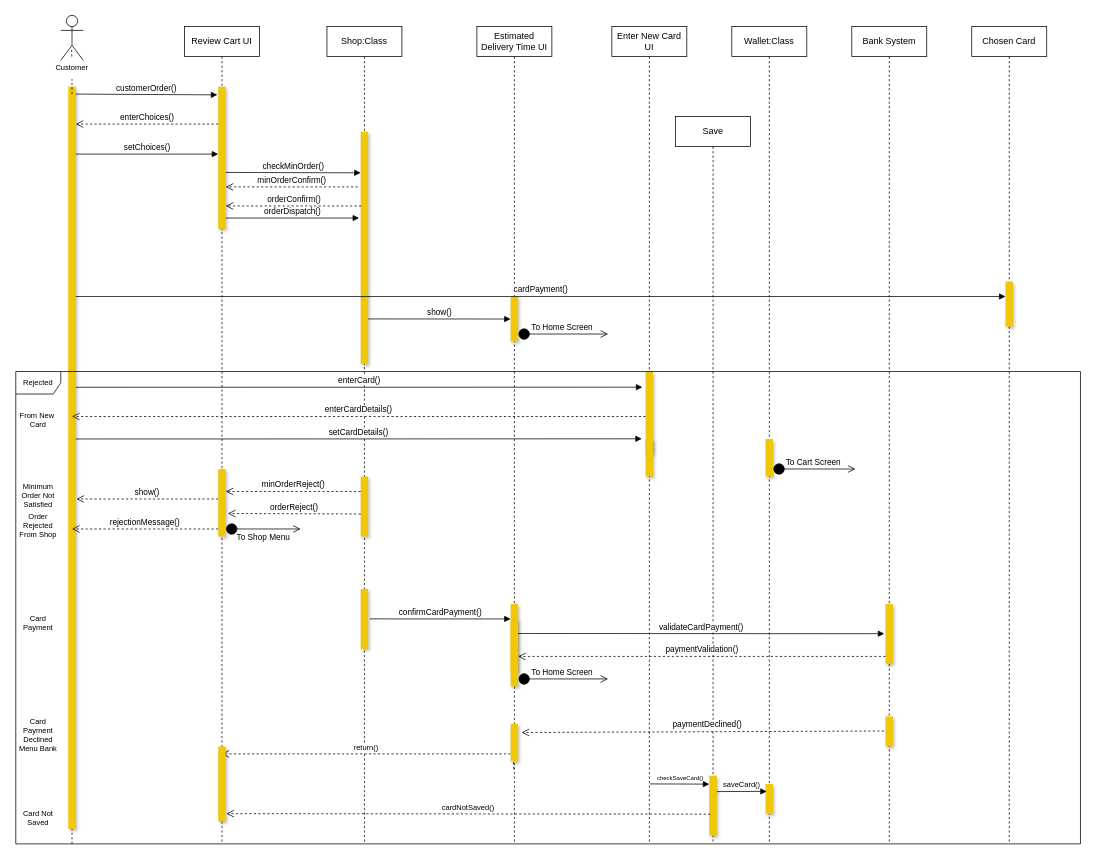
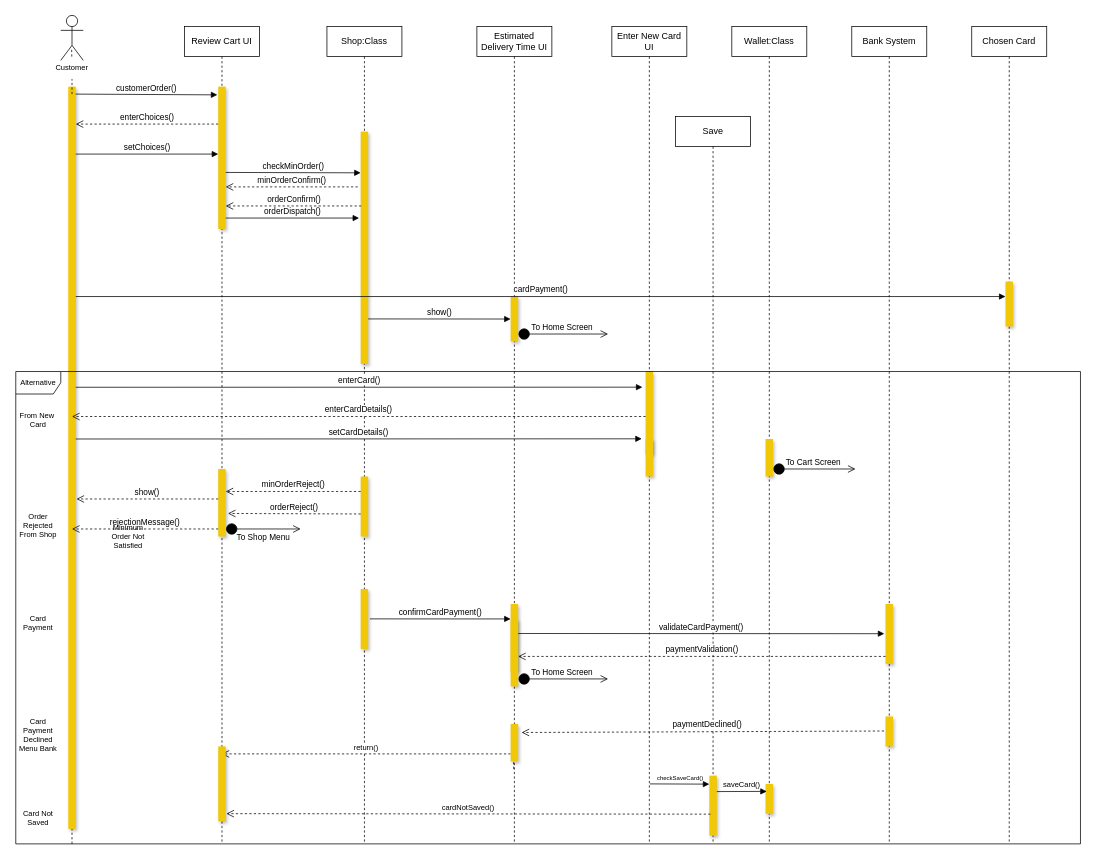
(38, 383) -> (38, 383)
(38, 495) -> (128, 537)
